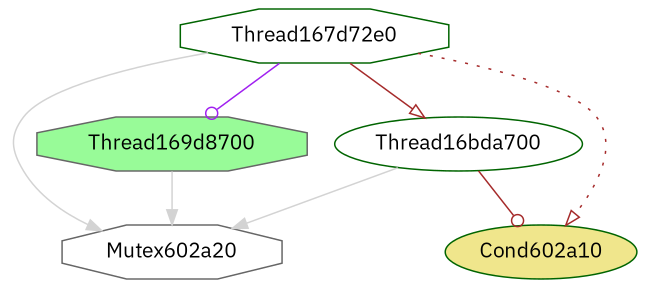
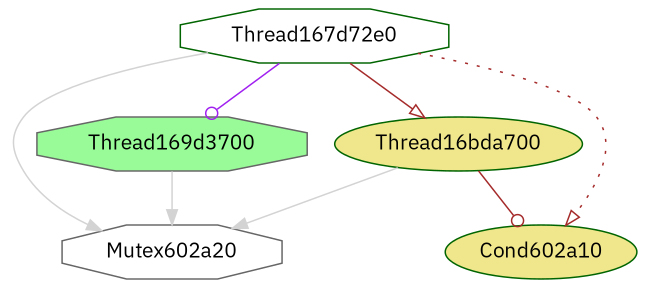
(172, 144) -> (172, 144)
(459, 144) -> (459, 144)
